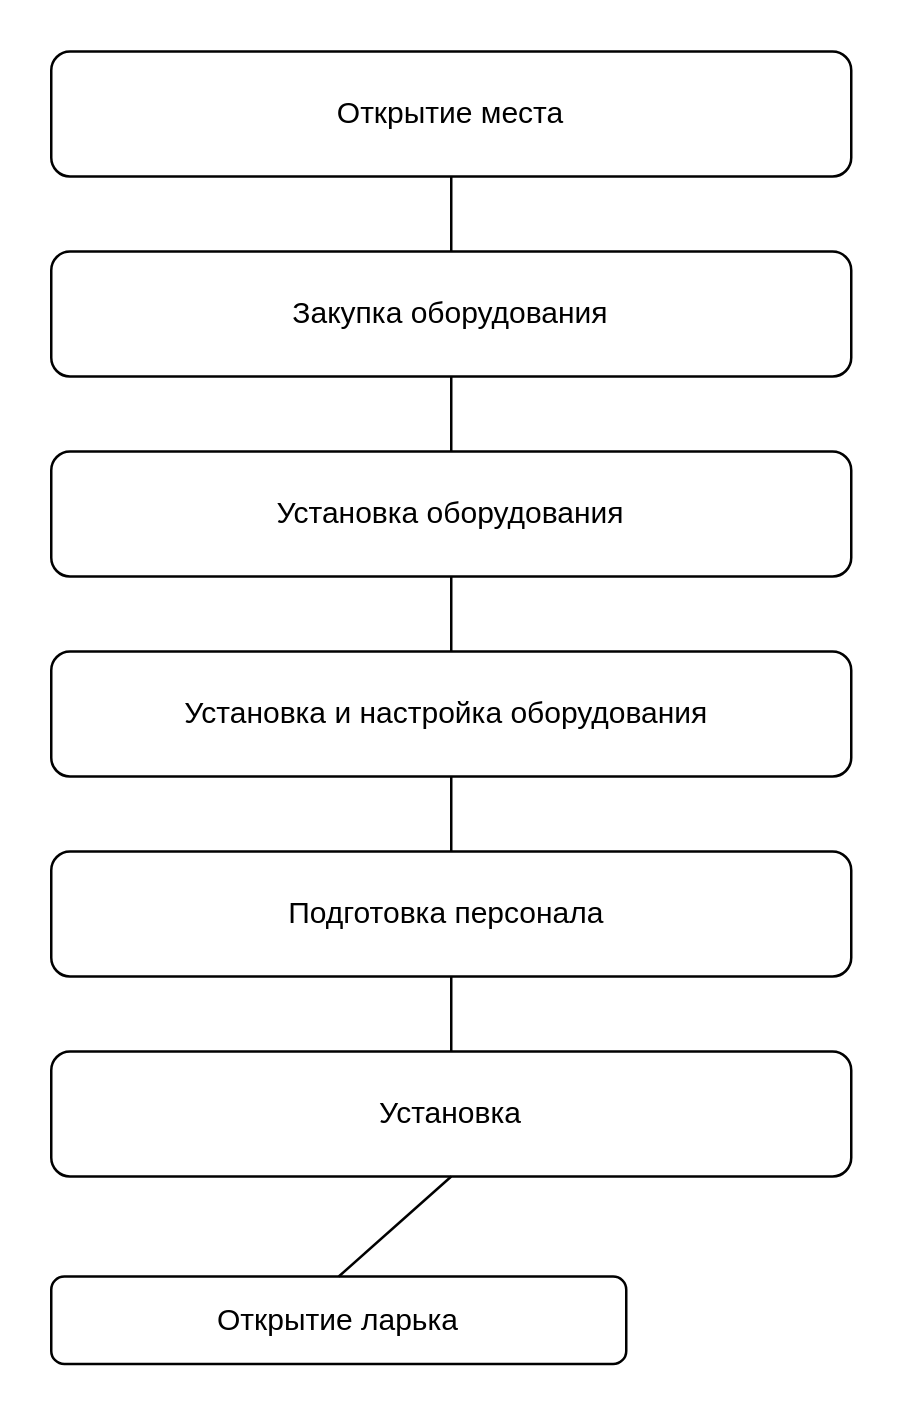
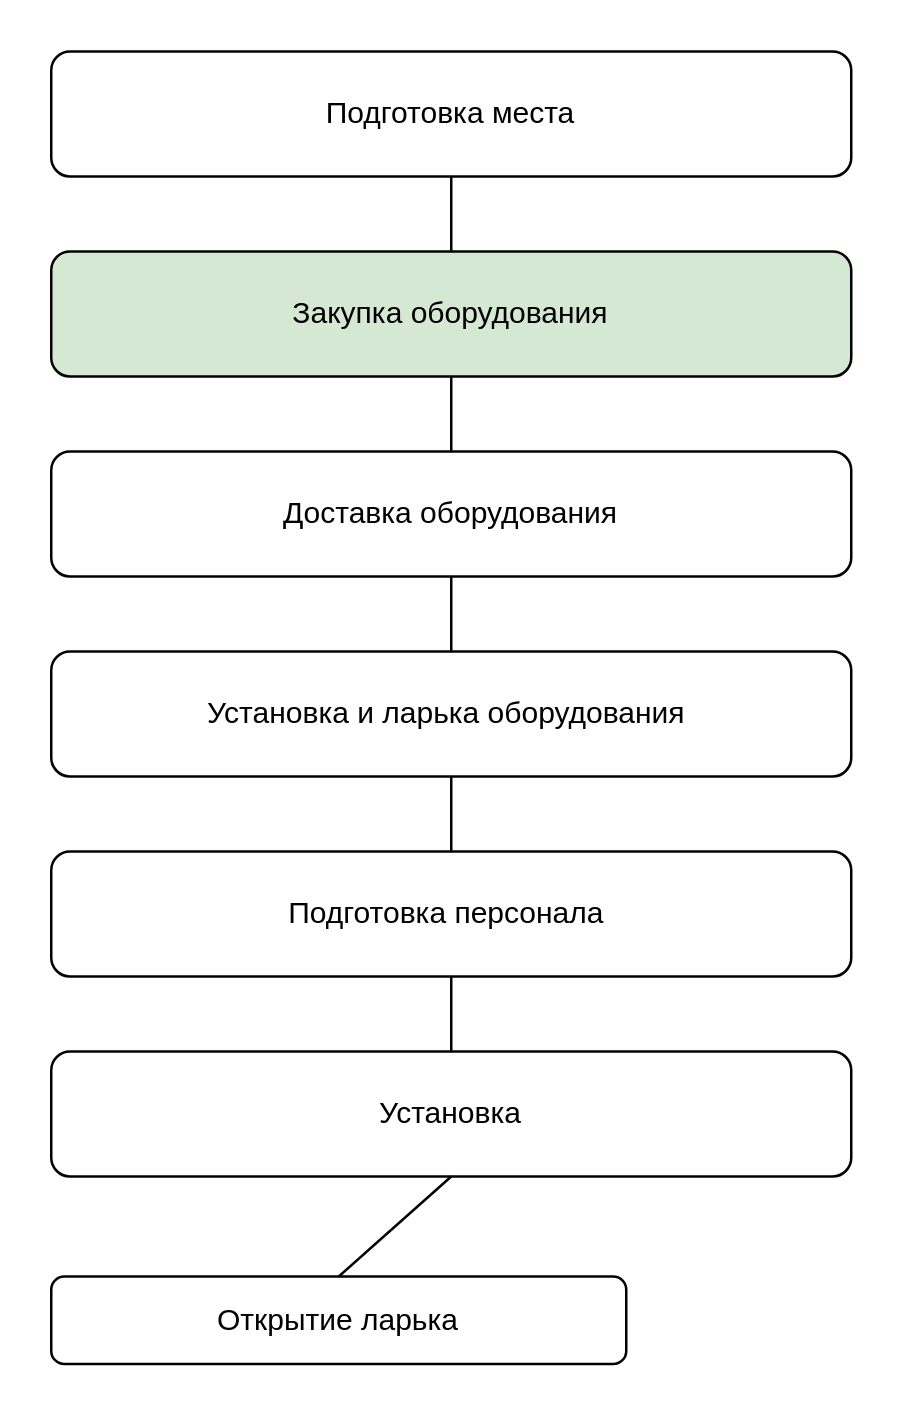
(451, 114) -> (451, 114)
(451, 314) -> (451, 314)
(451, 514) -> (451, 514)
(451, 714) -> (451, 714)
